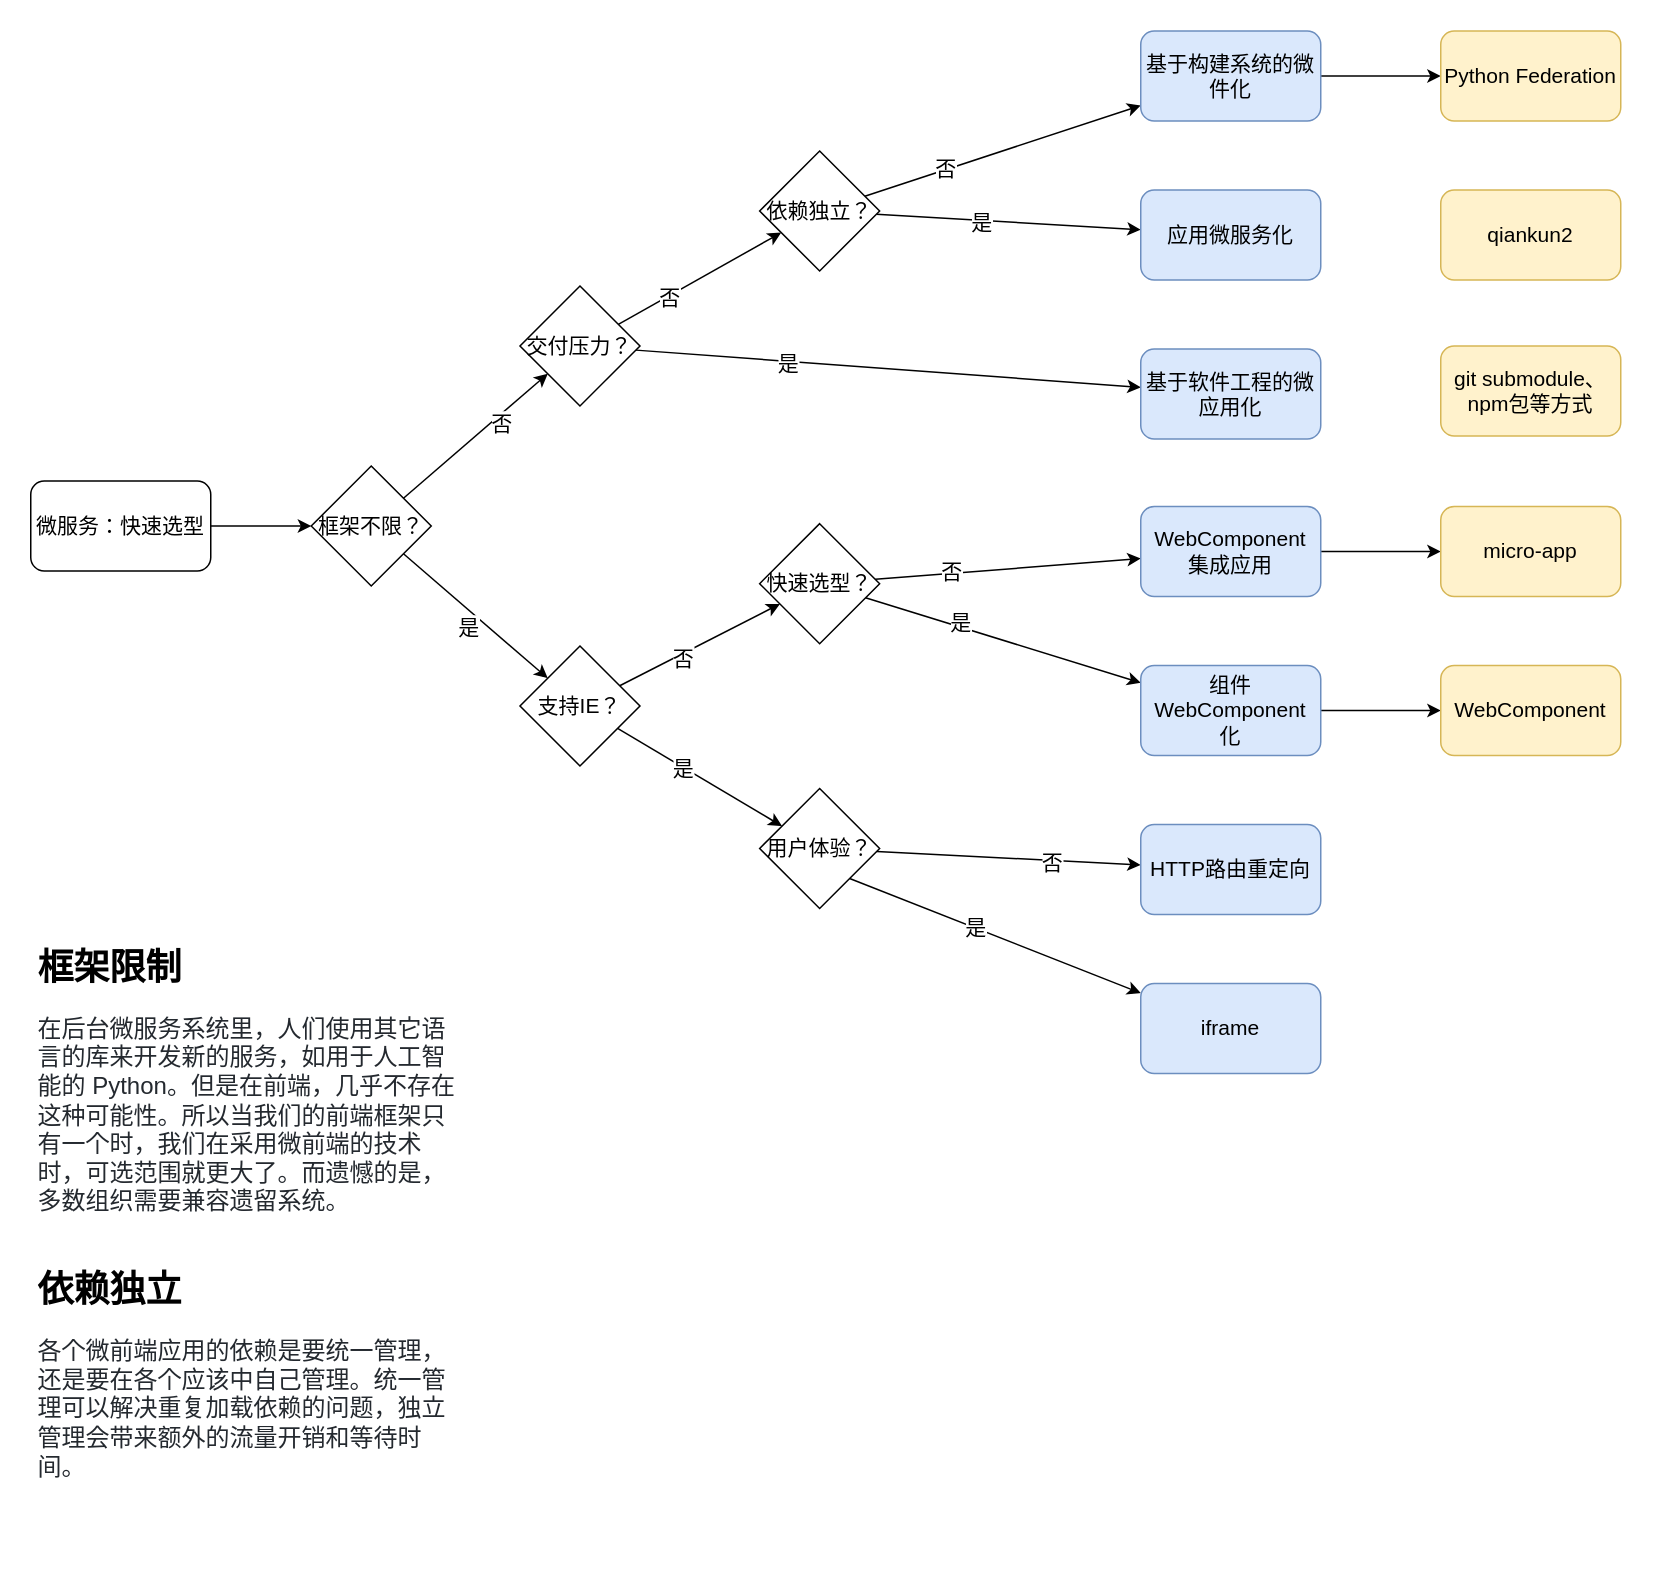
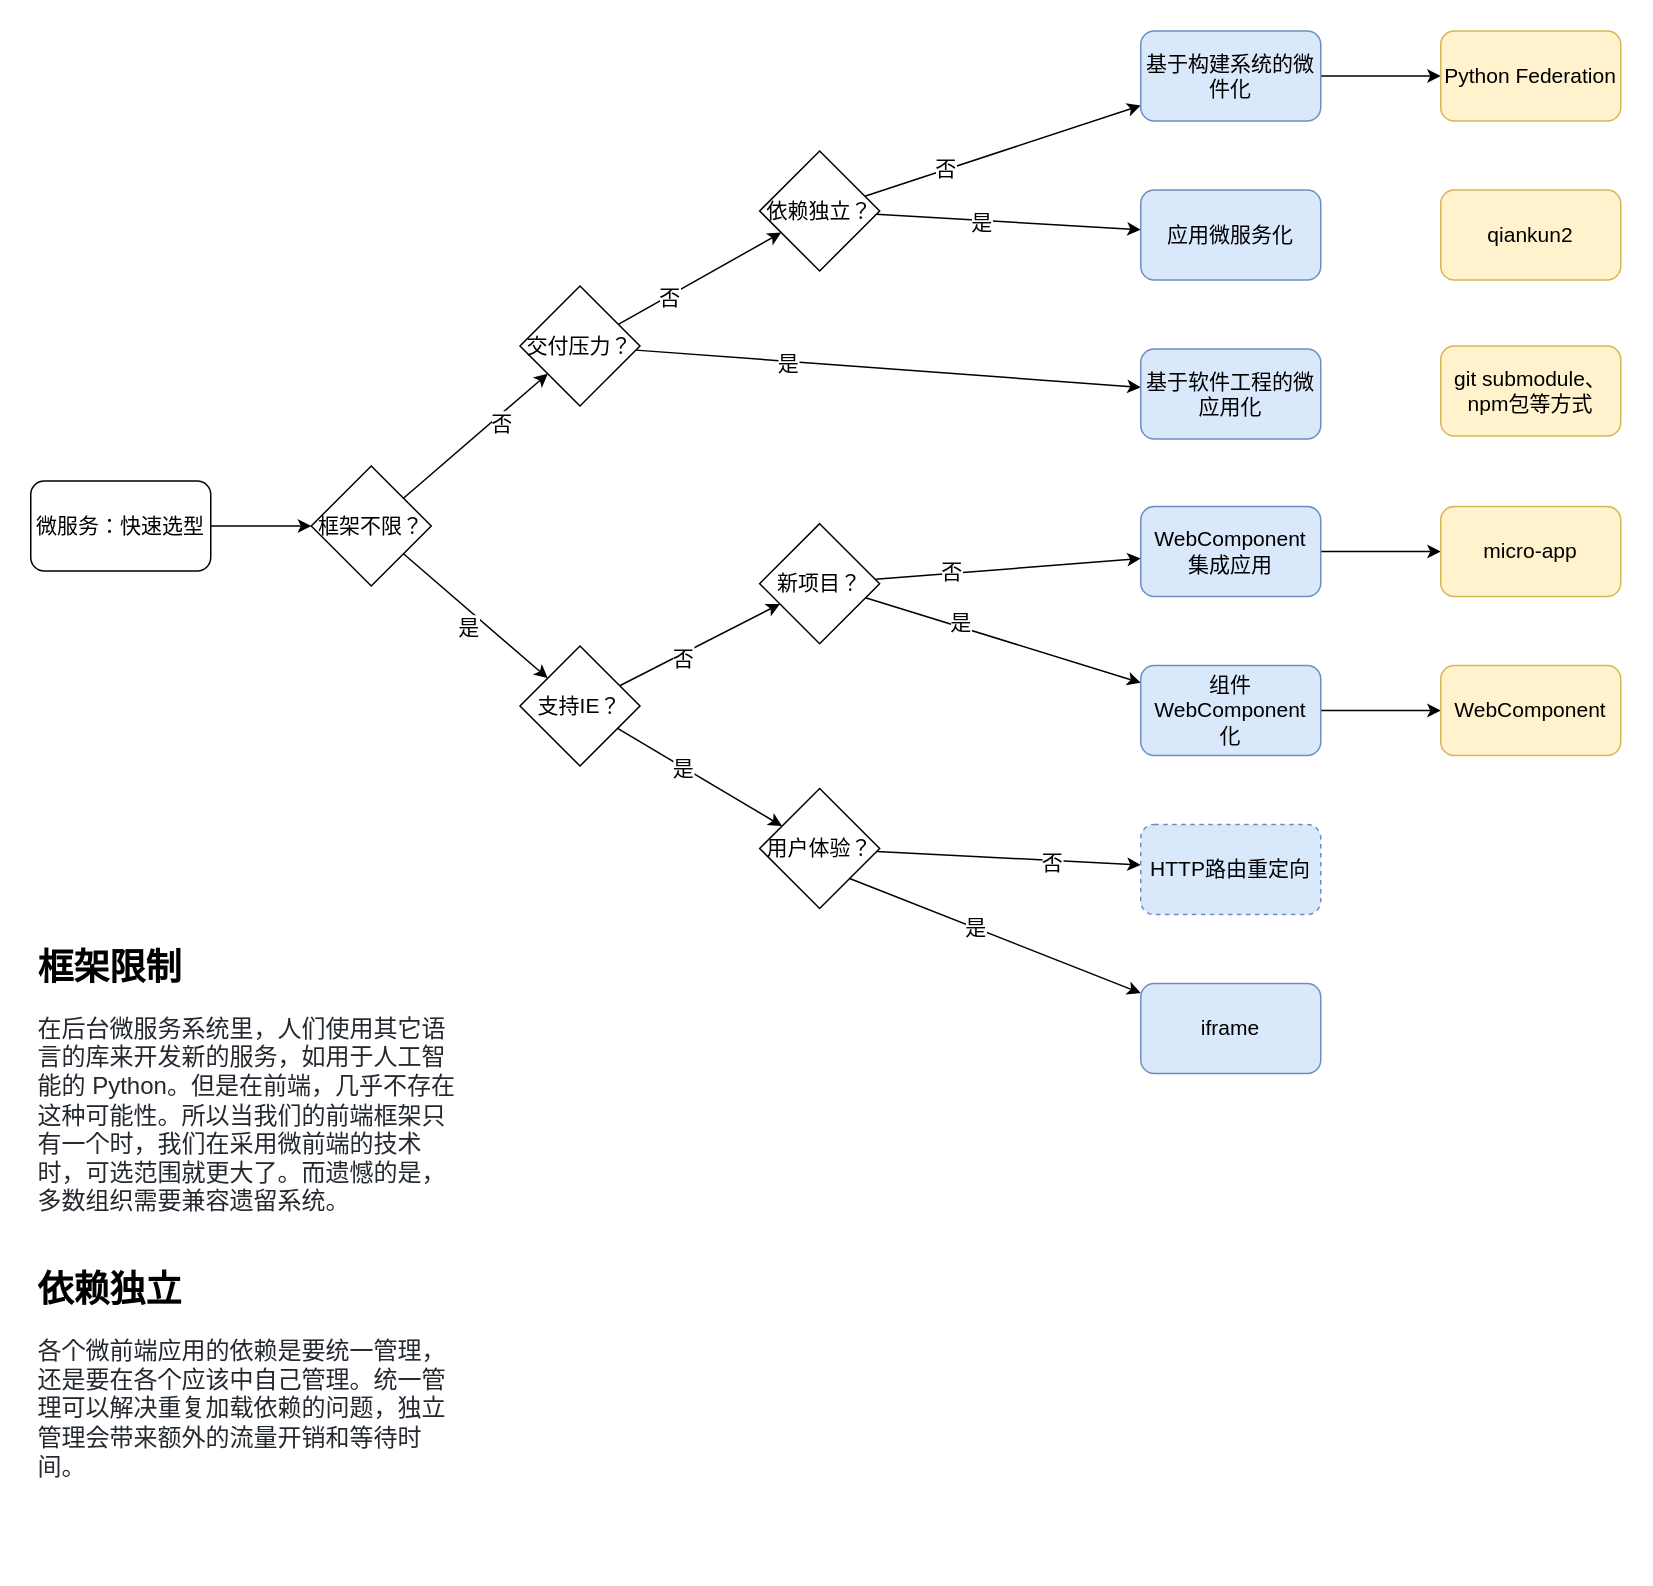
(820, 583) -> (820, 583)
(1231, 869) -> (1231, 869)
